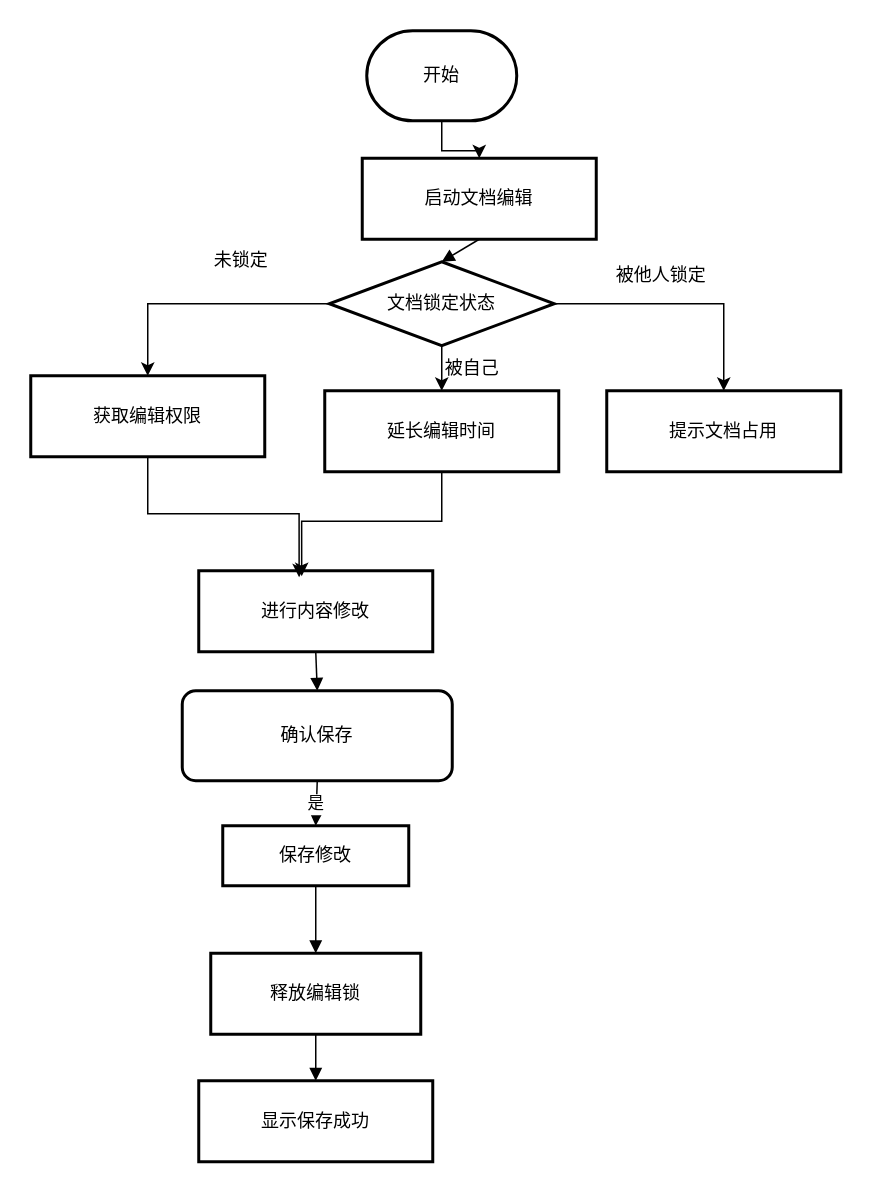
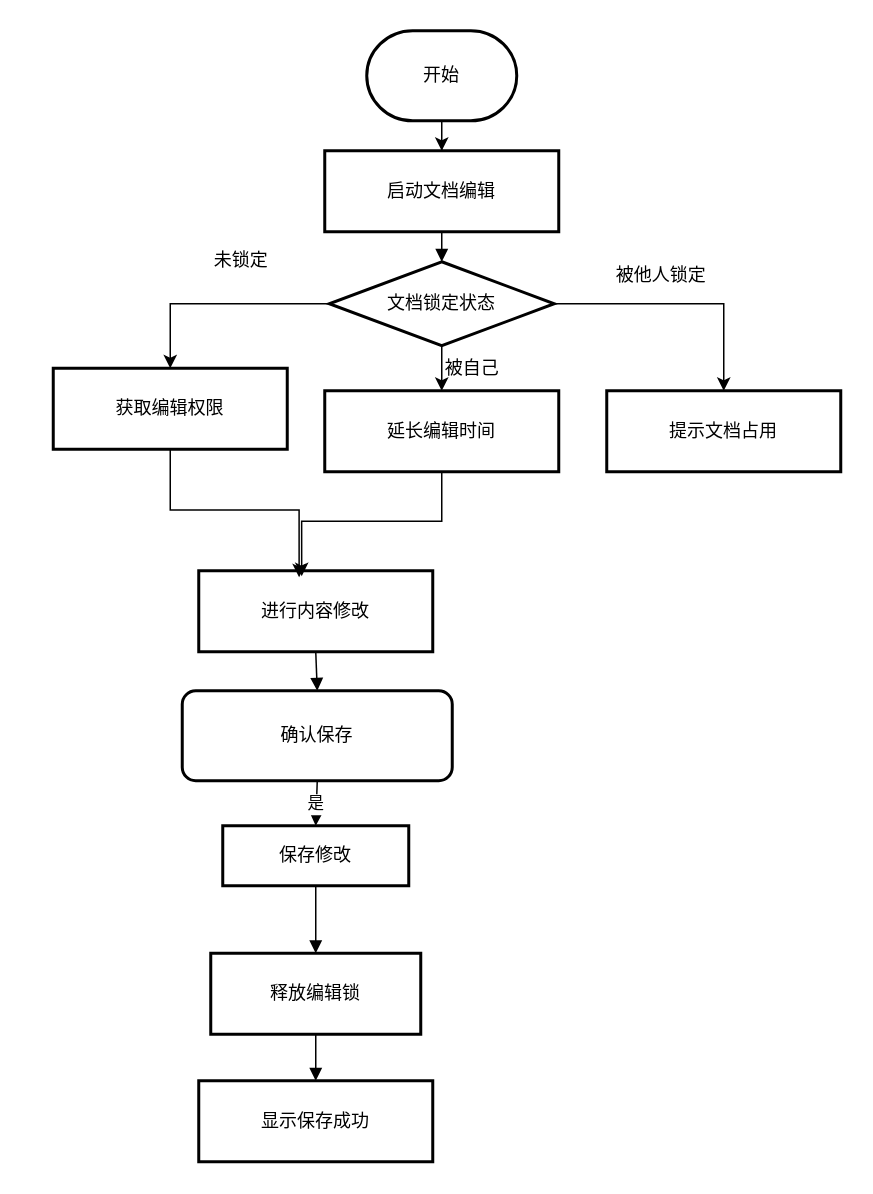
(479, 199) -> (442, 191)
(148, 416) -> (170, 409)
